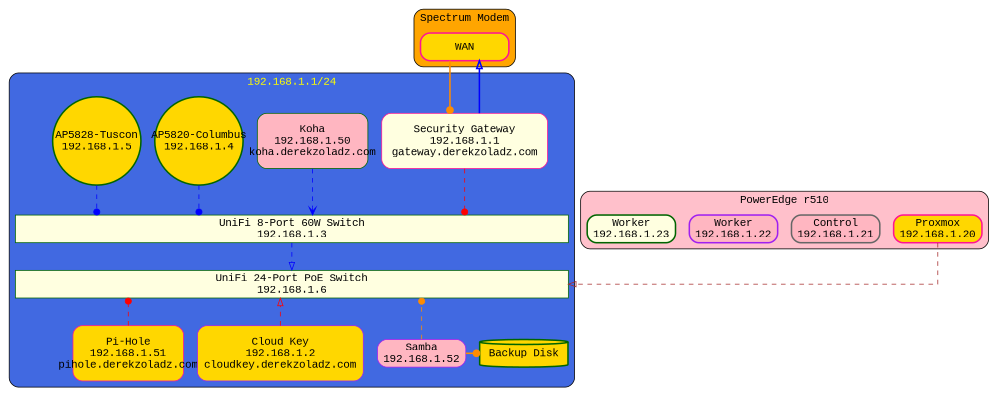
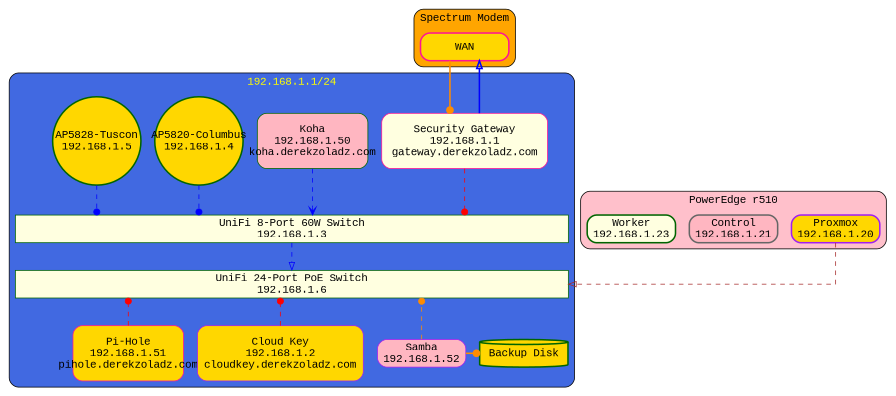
(733, 229) -> none
(938, 229) -> (836, 229)
(280, 316) -> (280, 315)
